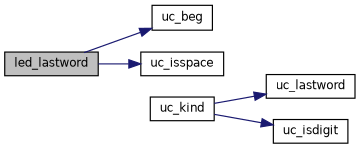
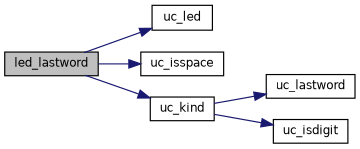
(182, 18) -> (182, 18)
none -> (112, 85)
